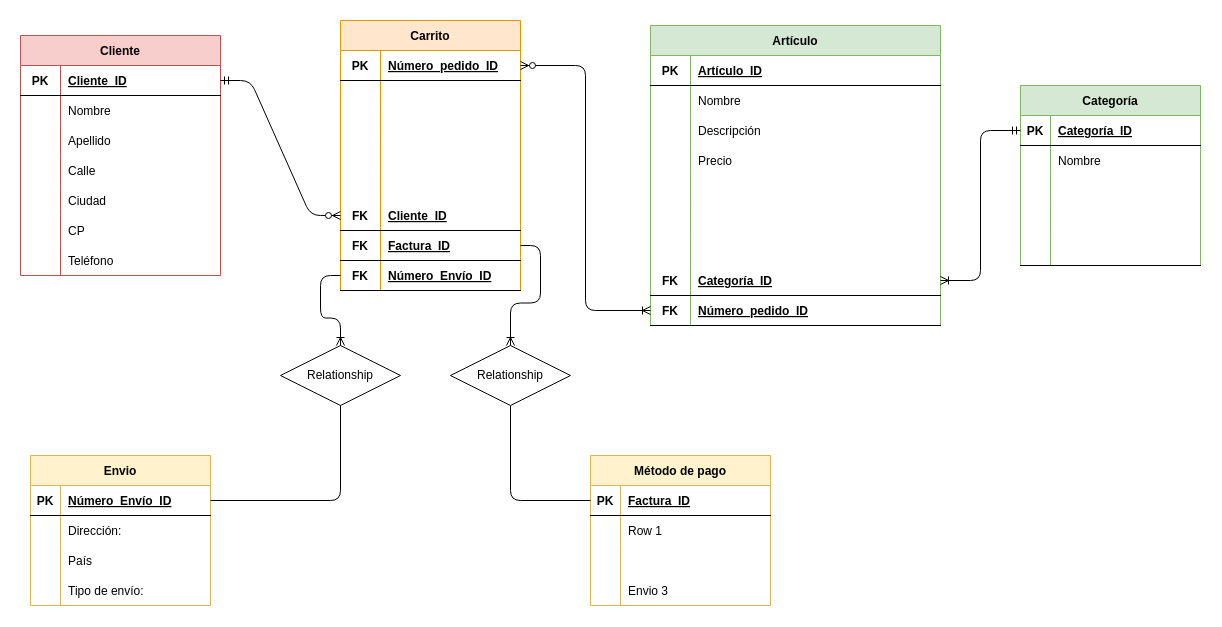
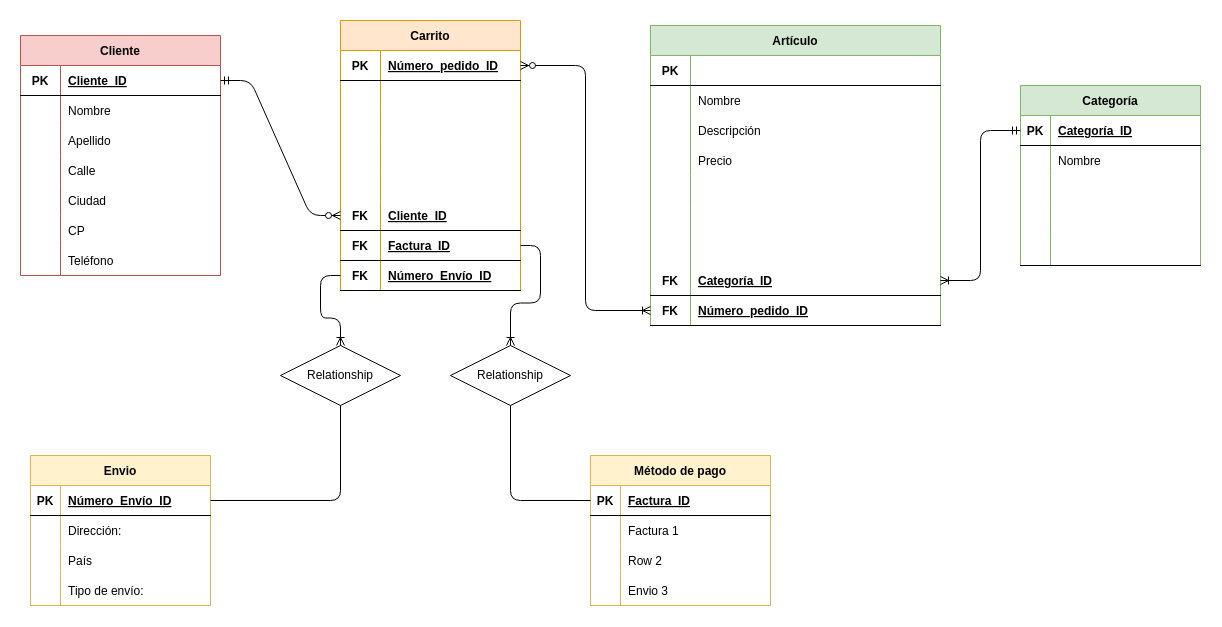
(816, 71) -> none
(643, 531) -> (657, 531)
none -> (696, 561)
